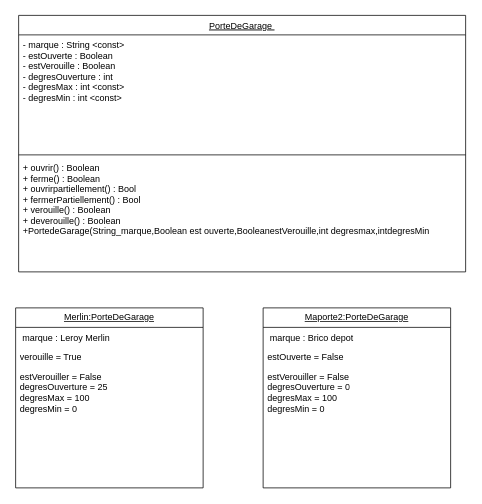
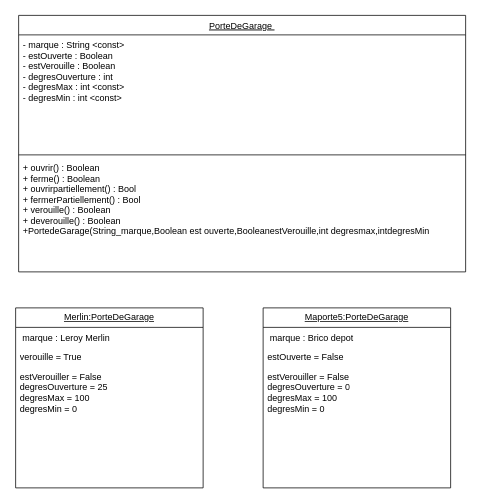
(357, 318) -> (357, 318)
